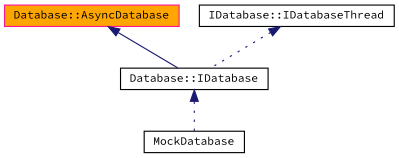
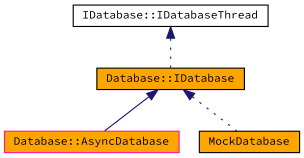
(148, 50) -> (127, 114)
(194, 79) -> (171, 79)
(194, 142) -> (249, 142)
